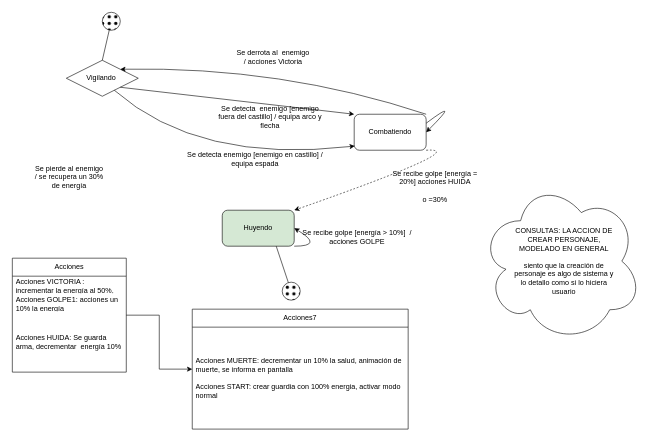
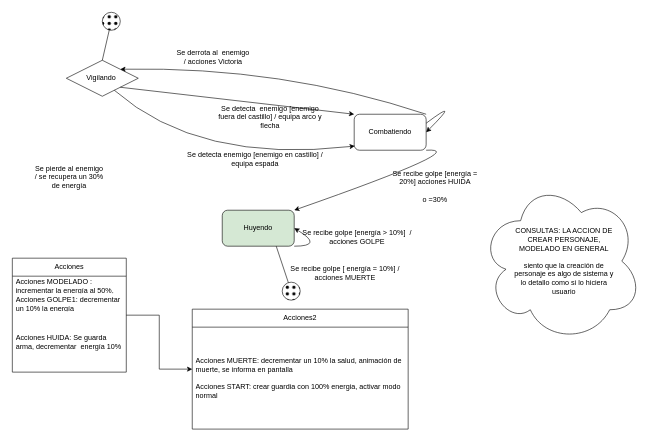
(273, 57) -> (213, 57)
(373, 182) -> (373, 182)
none -> (345, 273)
(70, 285) -> (70, 285)
(70, 303) -> (70, 303)
(300, 318) -> (300, 318)
